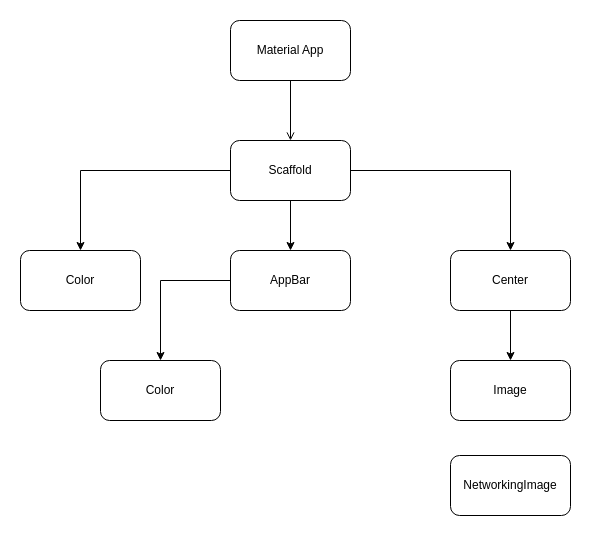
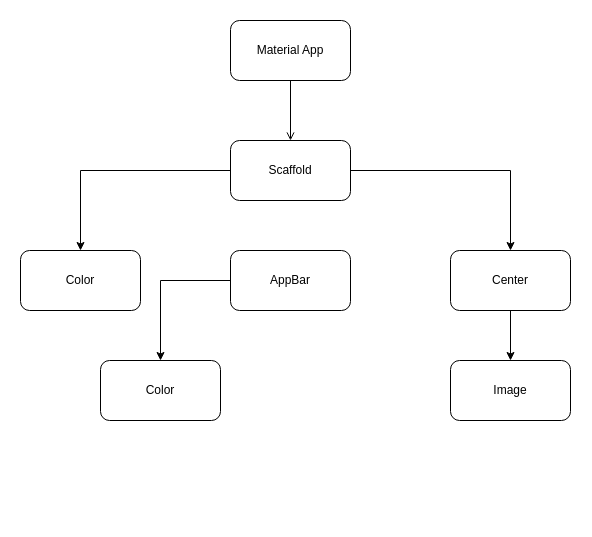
(291, 222) -> none
(511, 486) -> none
